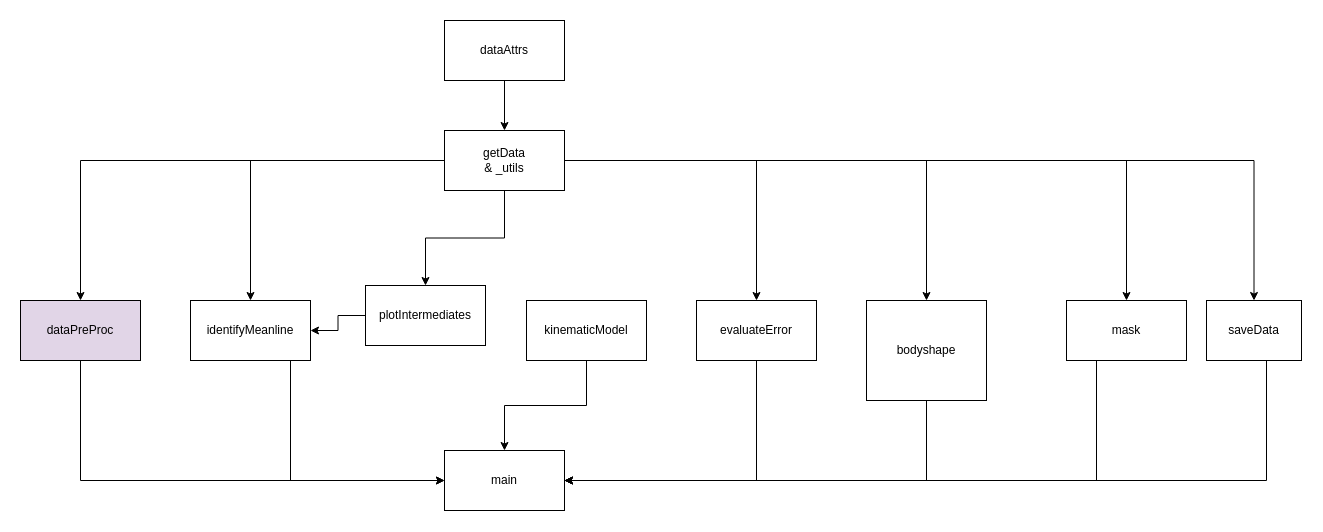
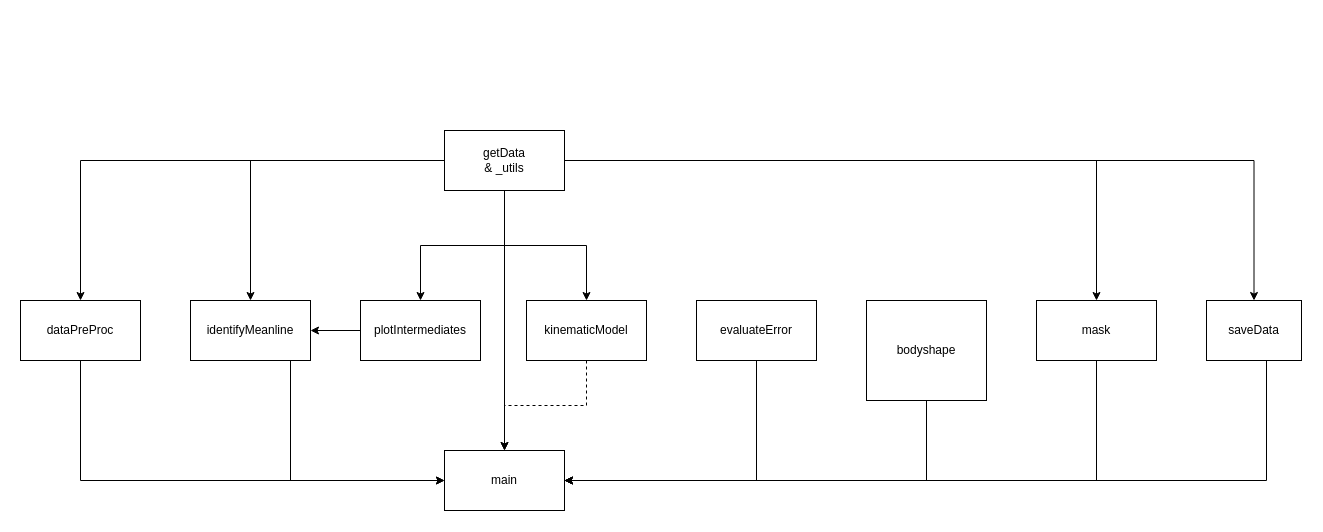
(505, 51) -> none
(505, 102) -> none
(757, 228) -> none
(927, 228) -> none
none -> (570, 246)
(426, 316) -> (421, 331)
none -> (505, 325)
(81, 331) -> (81, 331)
(1127, 331) -> (1097, 331)
(569, 406) -> (569, 406)
